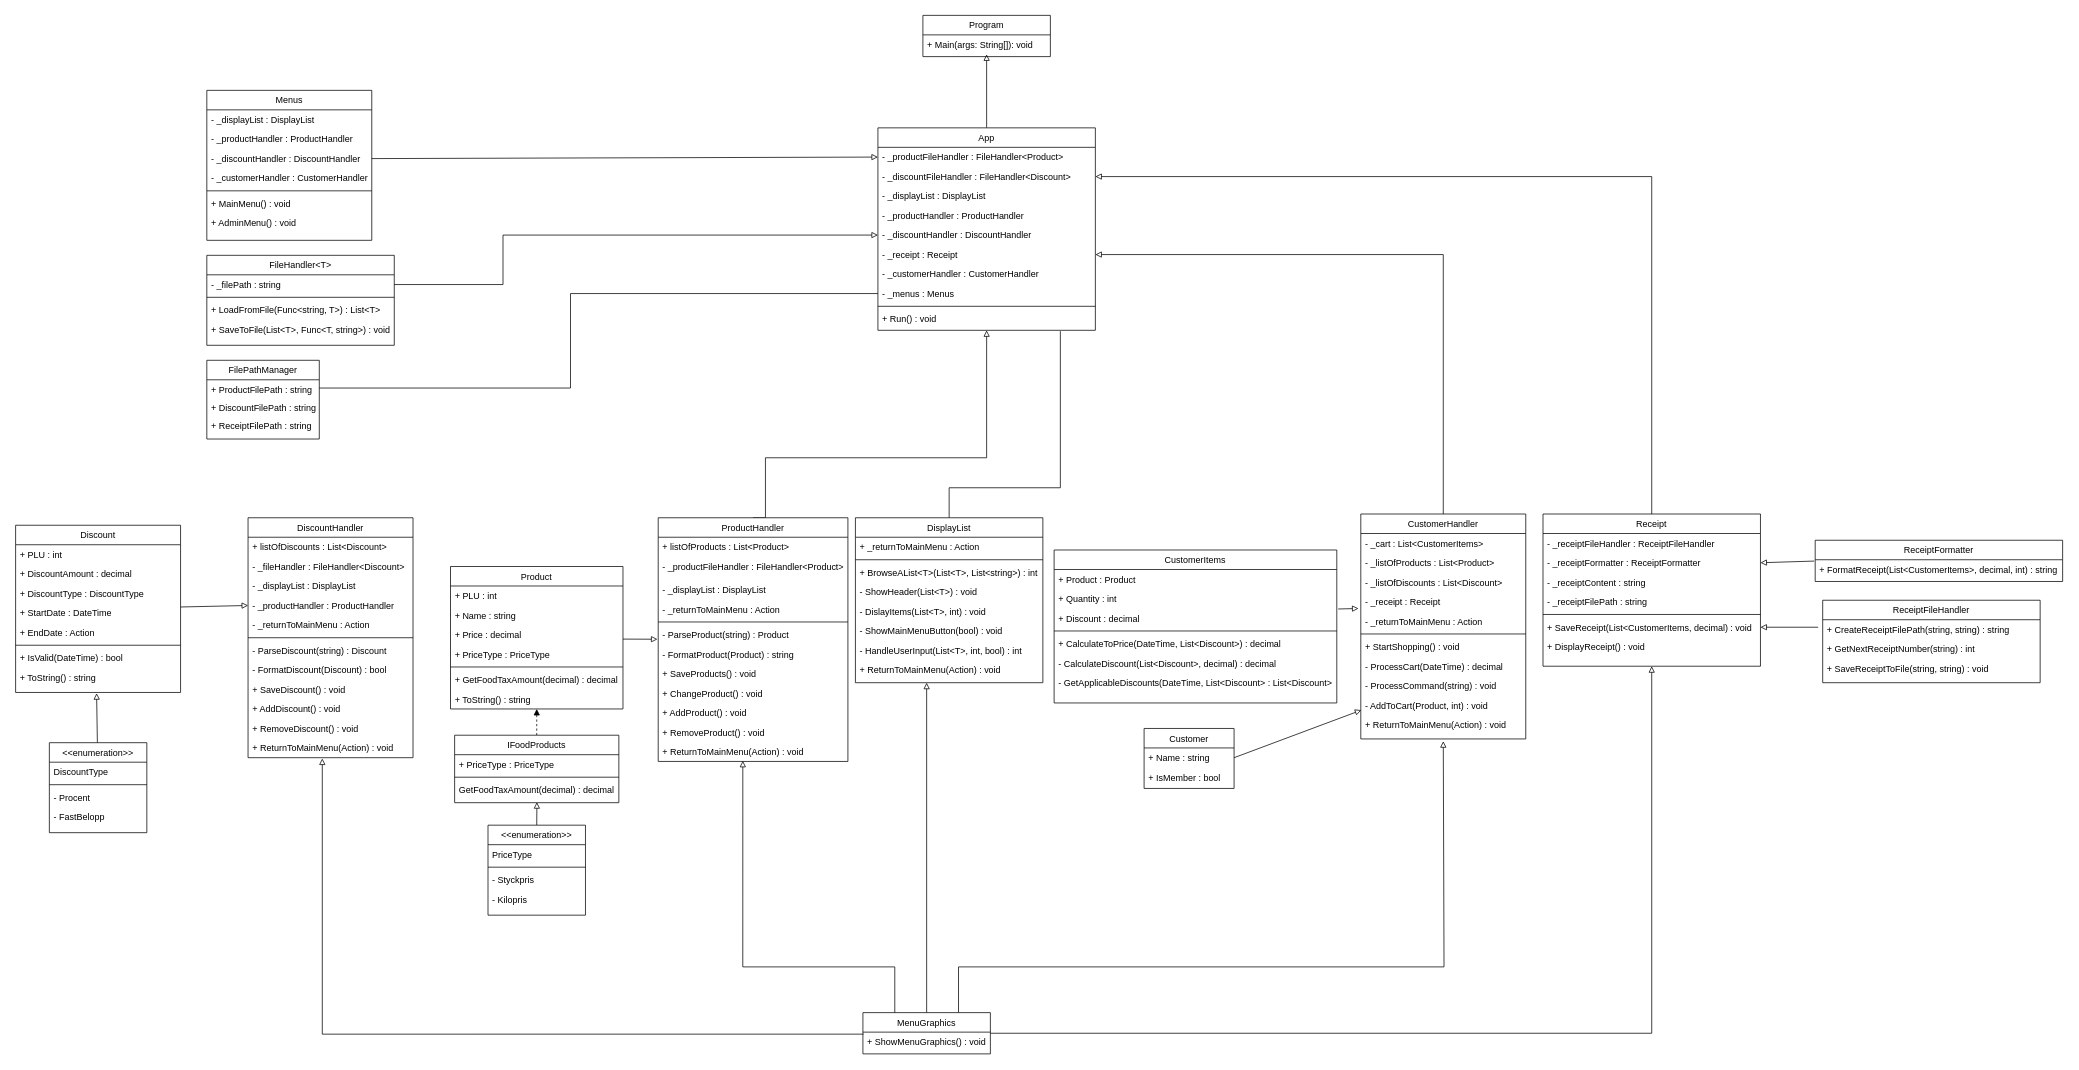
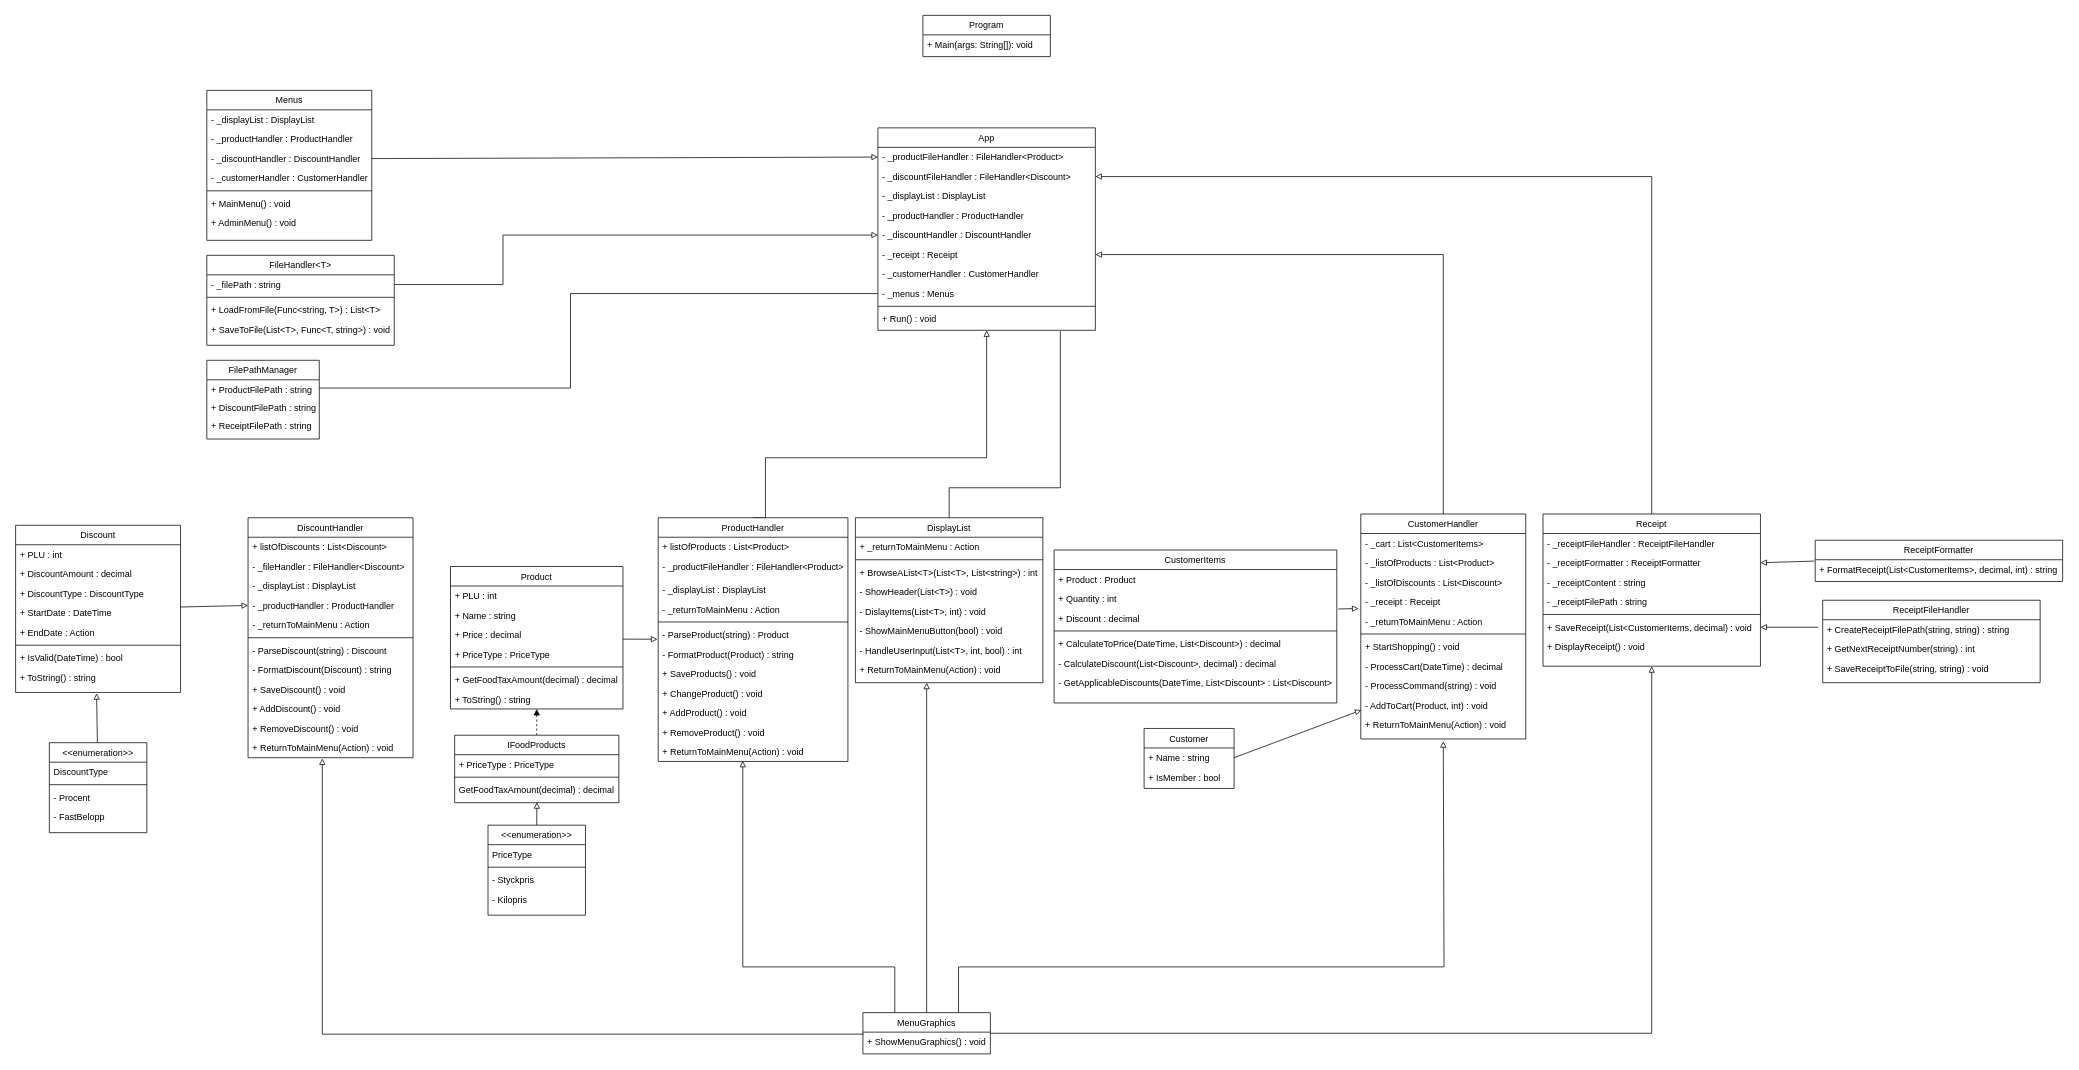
(987, 95) -> none
(327, 671) -> (332, 671)
